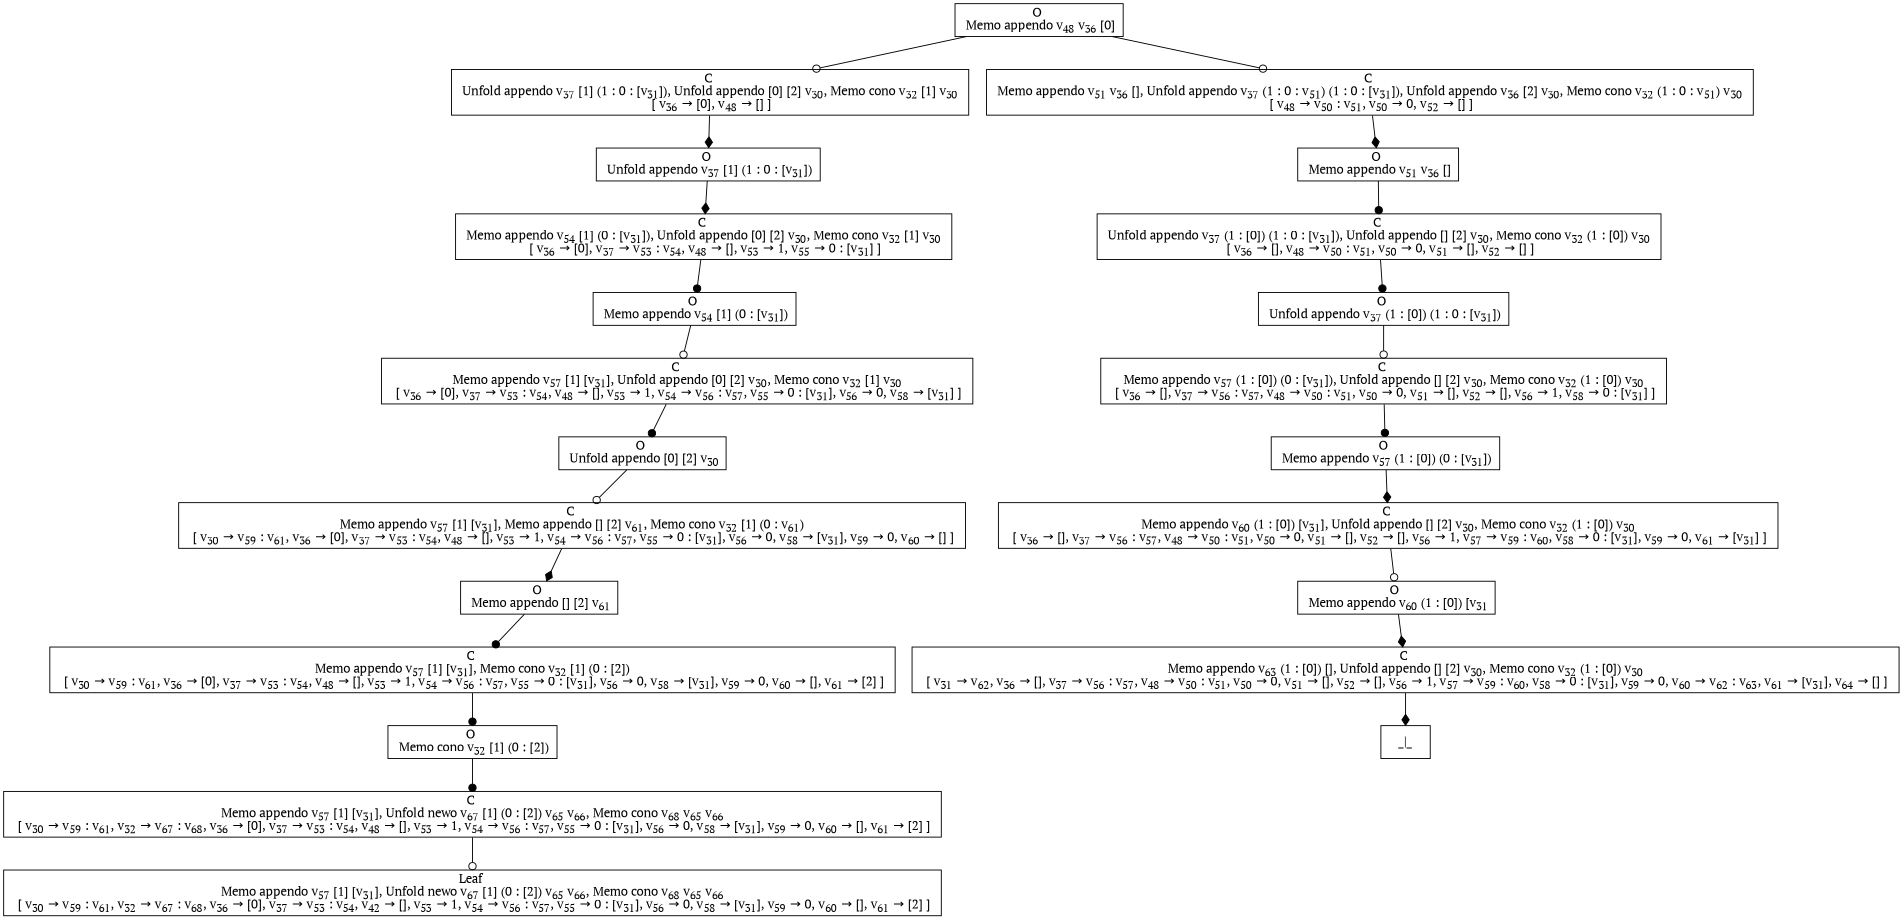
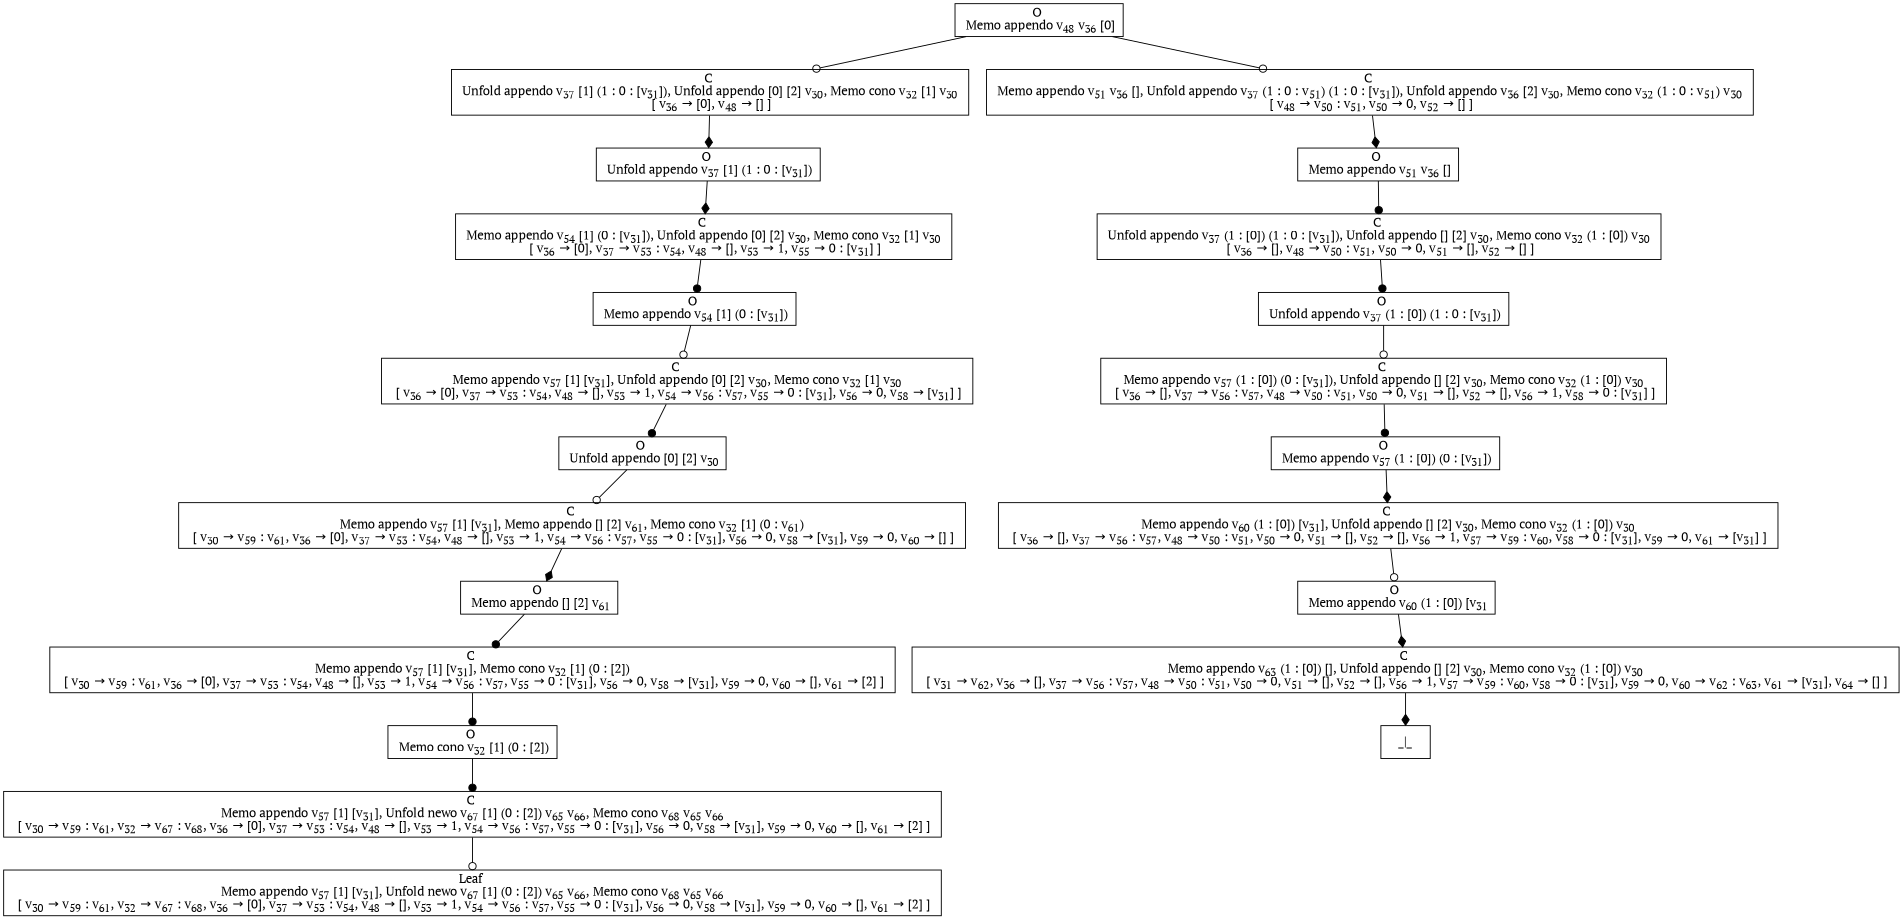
(374, 905) -> (374, 905)
